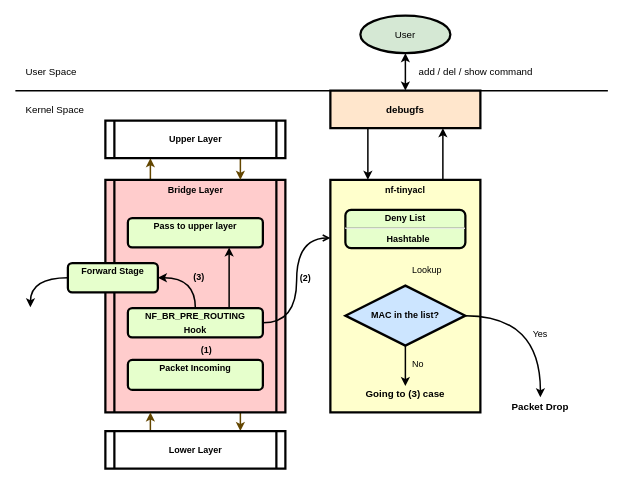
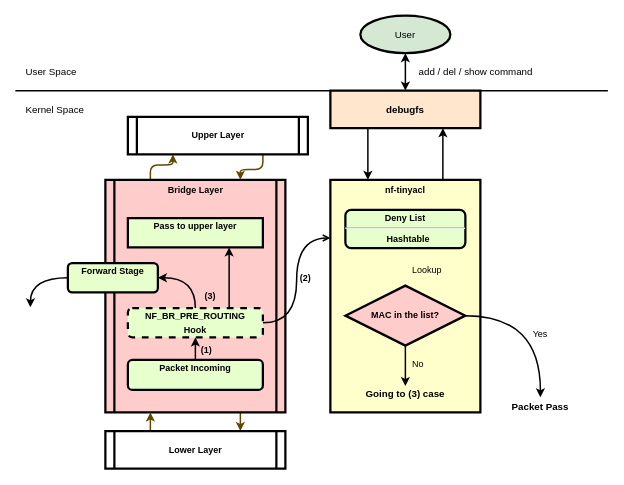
(195, 139) -> (218, 135)
(195, 233) -> (195, 233)
(199, 277) -> (210, 296)
(405, 315) -> (405, 315)
(195, 323) -> (195, 323)
none -> (195, 353)
(540, 406) -> (540, 406)
